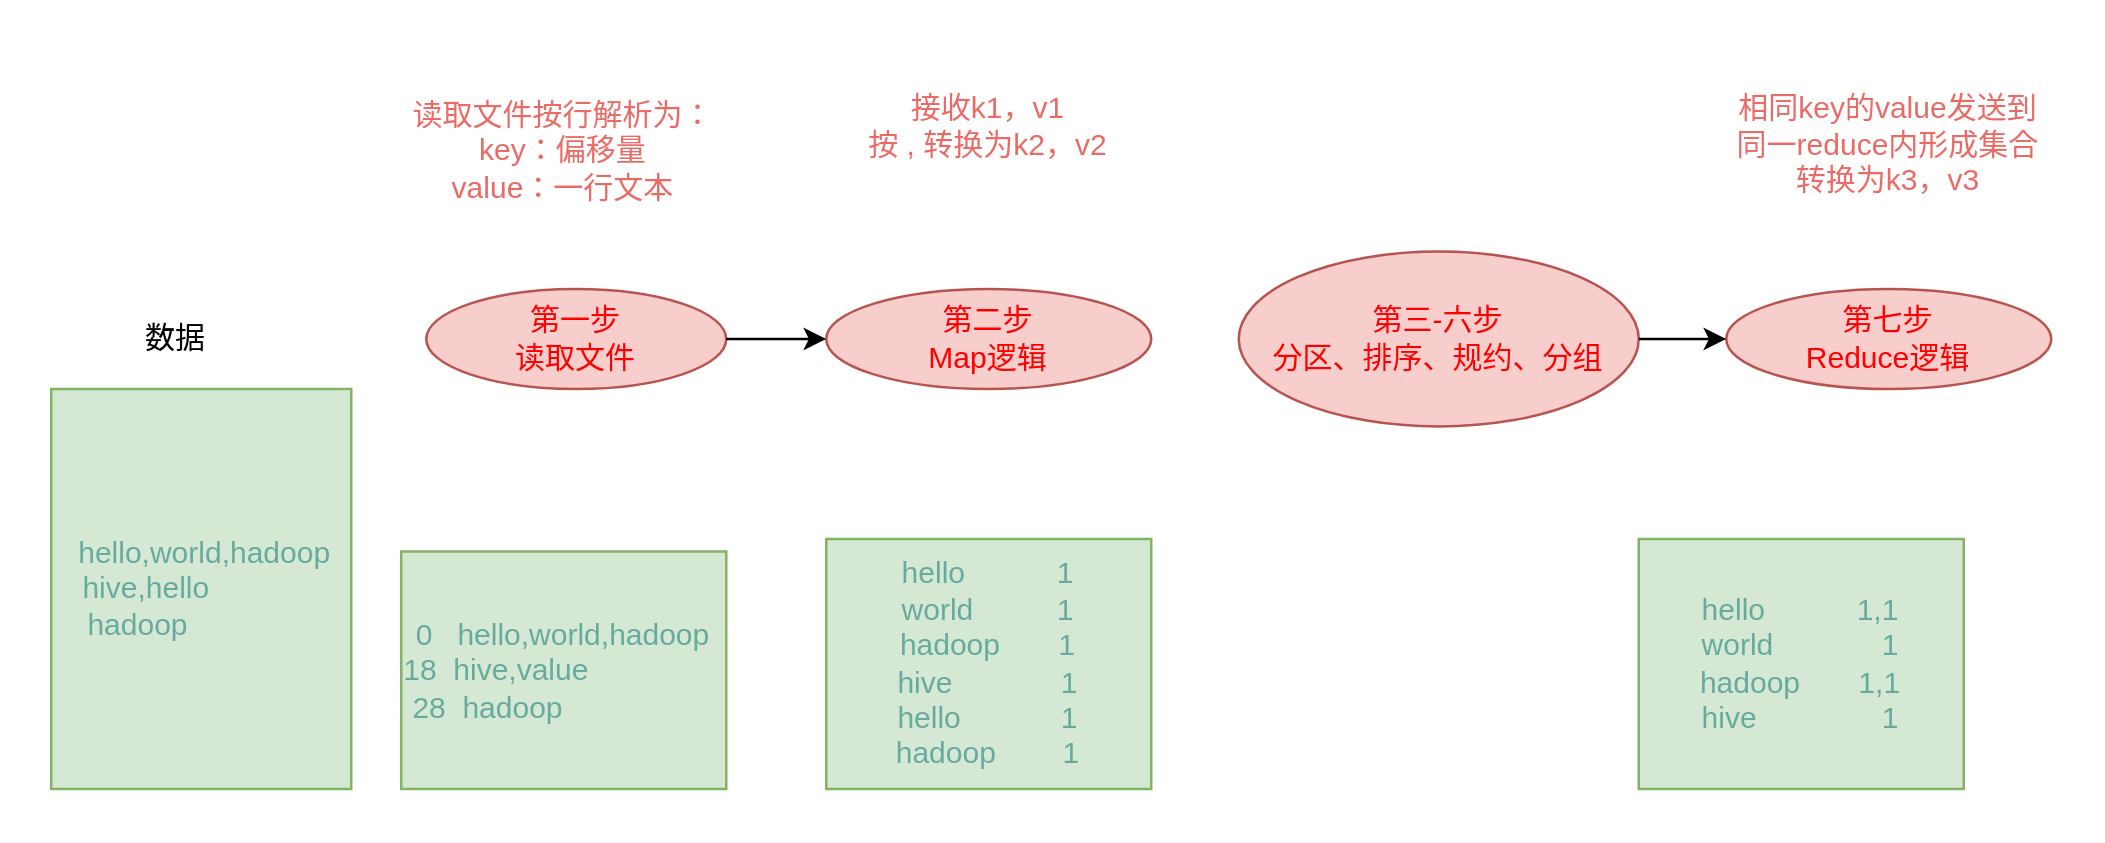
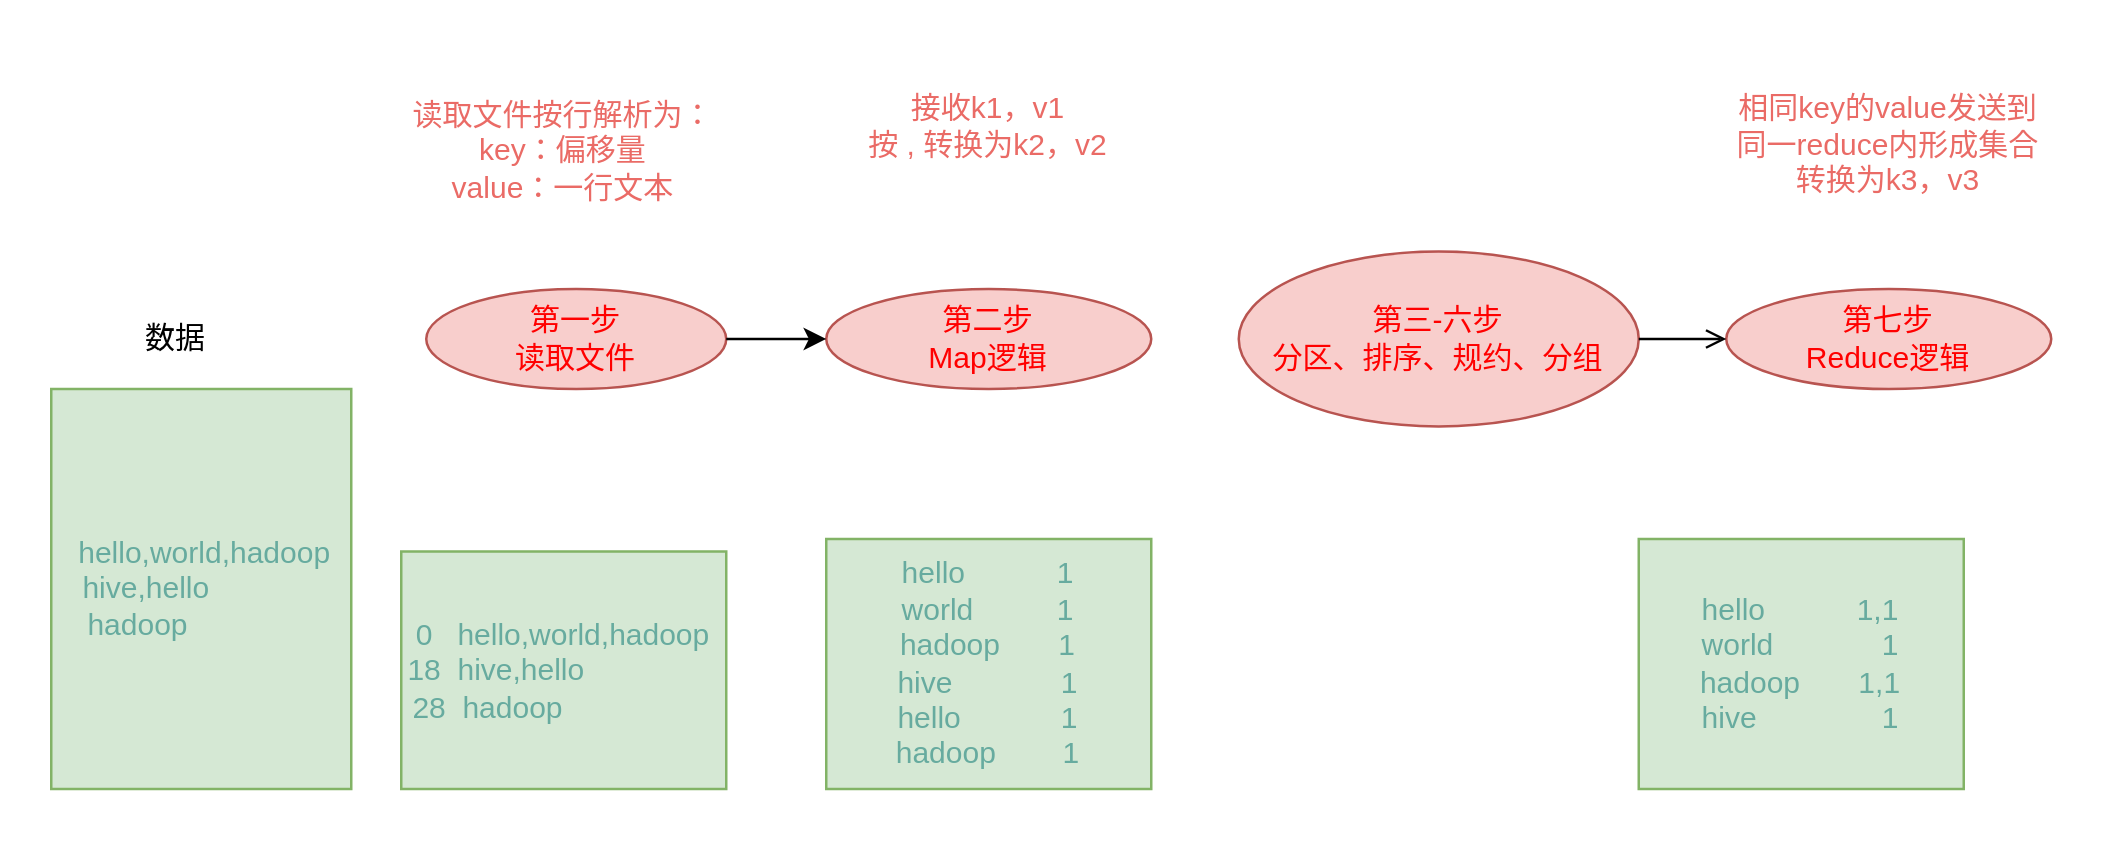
(1708, 339) -> (1713, 339)
(564, 671) -> (564, 671)
